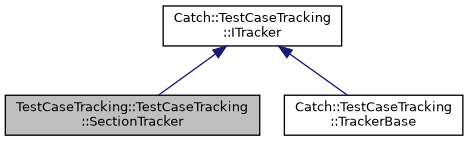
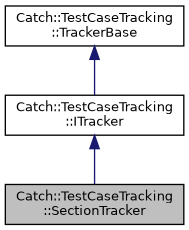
(319, 75) -> (95, 77)
(133, 115) -> (95, 204)
